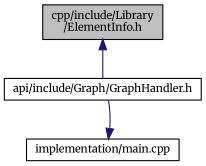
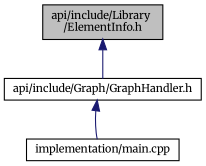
(103, 22) -> (103, 22)
(110, 114) -> (96, 125)
